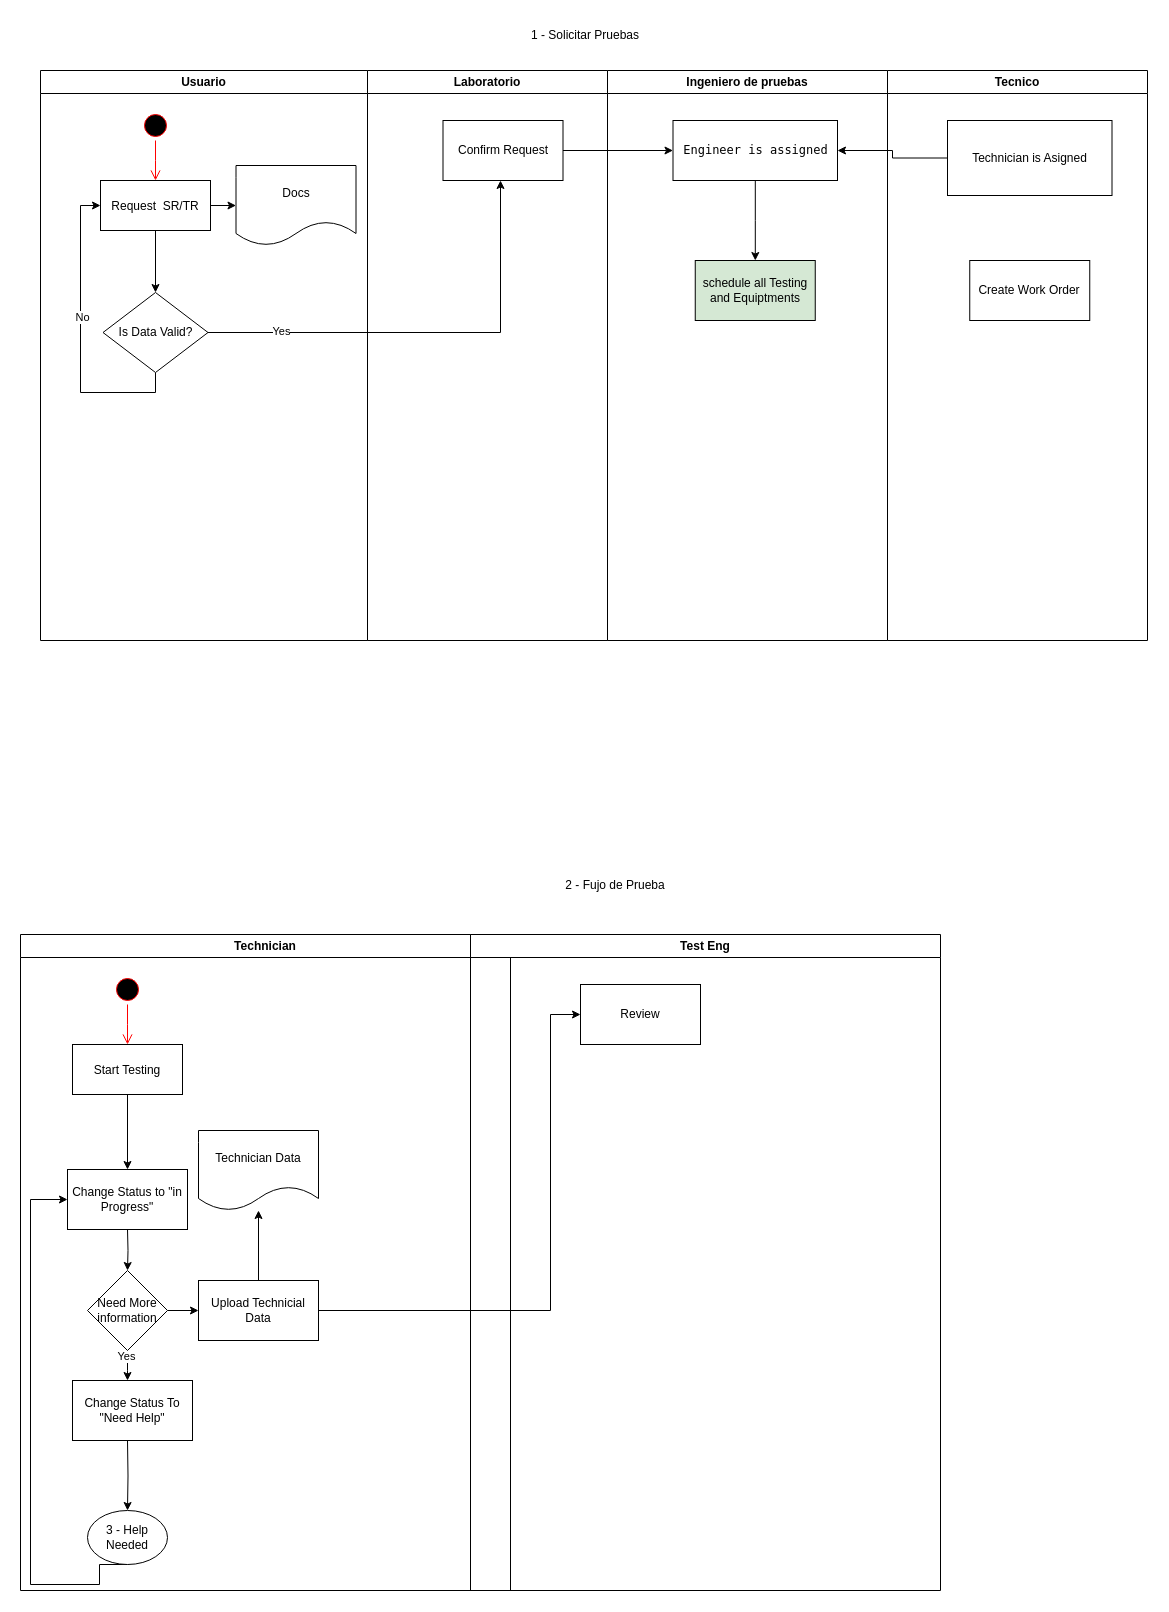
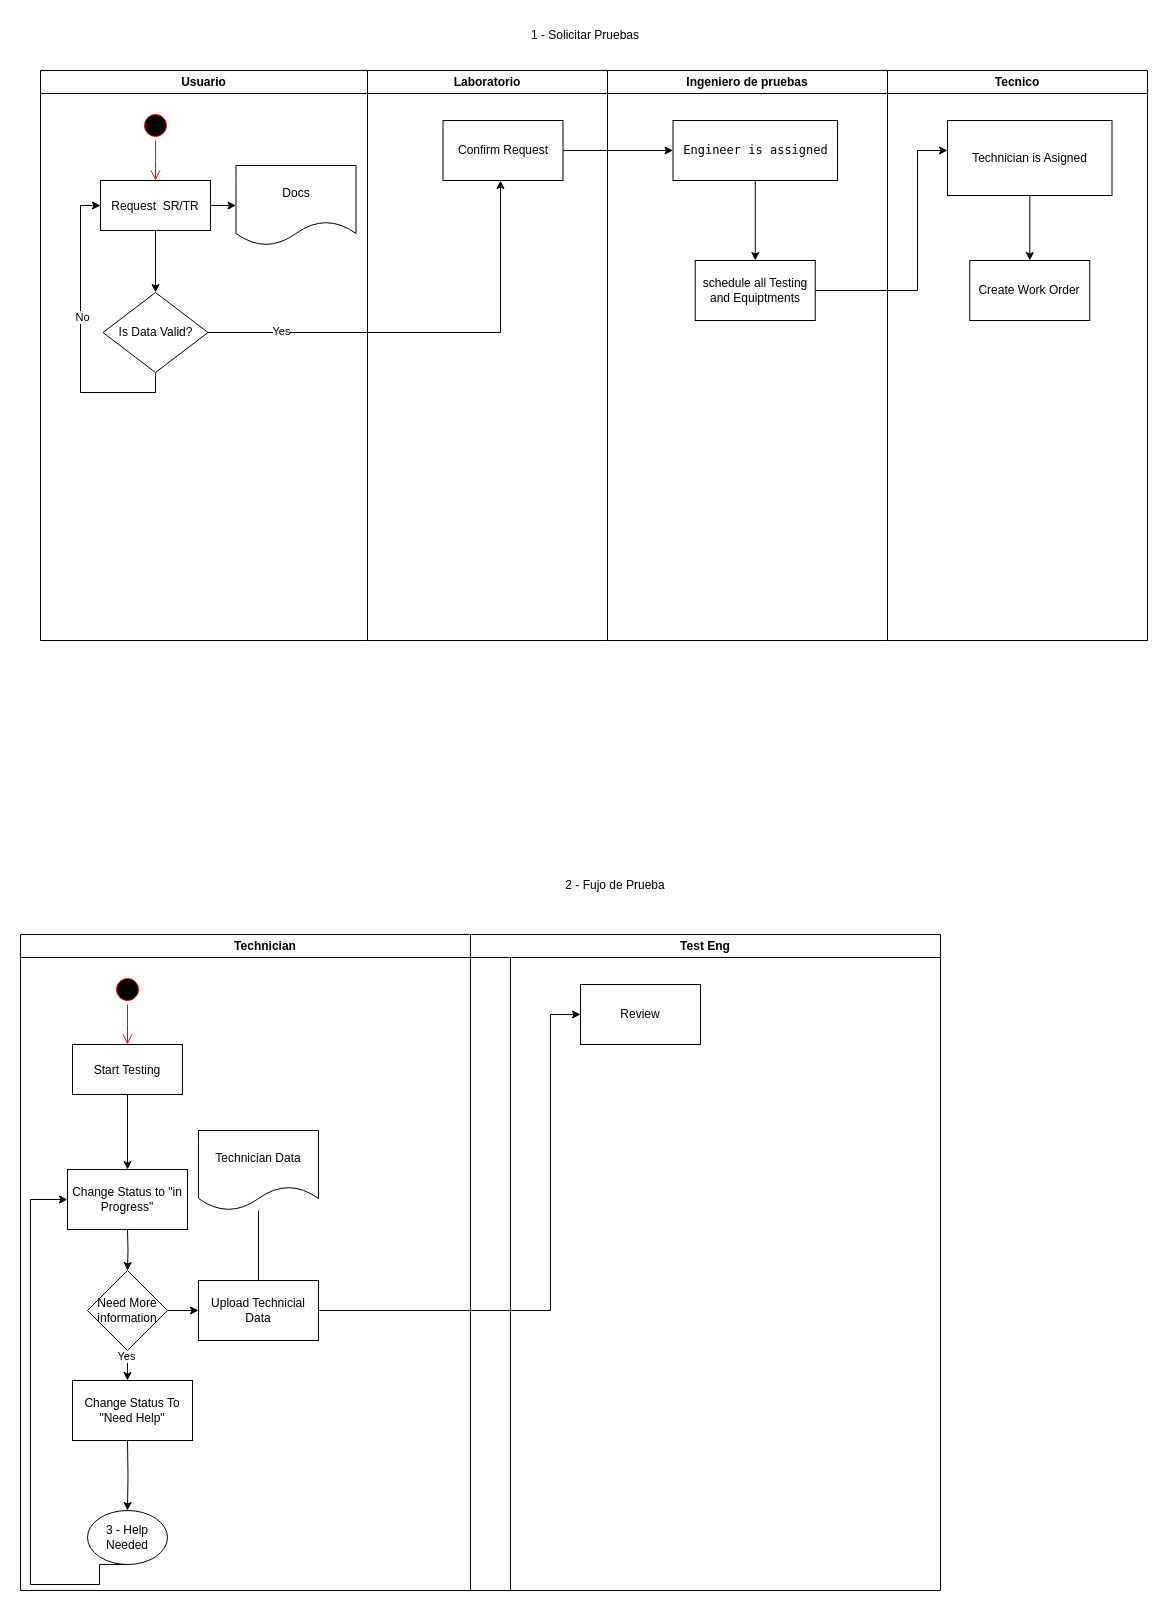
(893, 158) -> (1030, 225)
none -> (918, 261)
(755, 291) -> (755, 291)
(259, 1218) -> (259, 1216)
